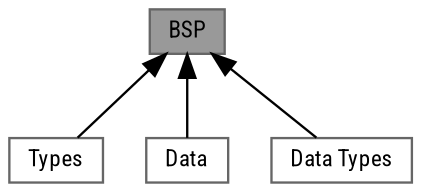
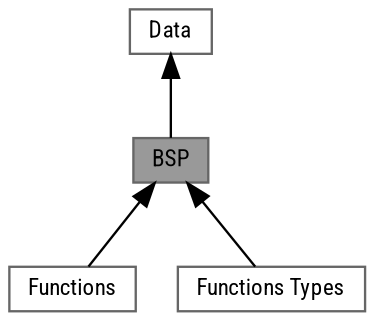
(187, 108) -> (171, 108)
(56, 160) -> (73, 289)
(342, 160) -> (271, 289)
